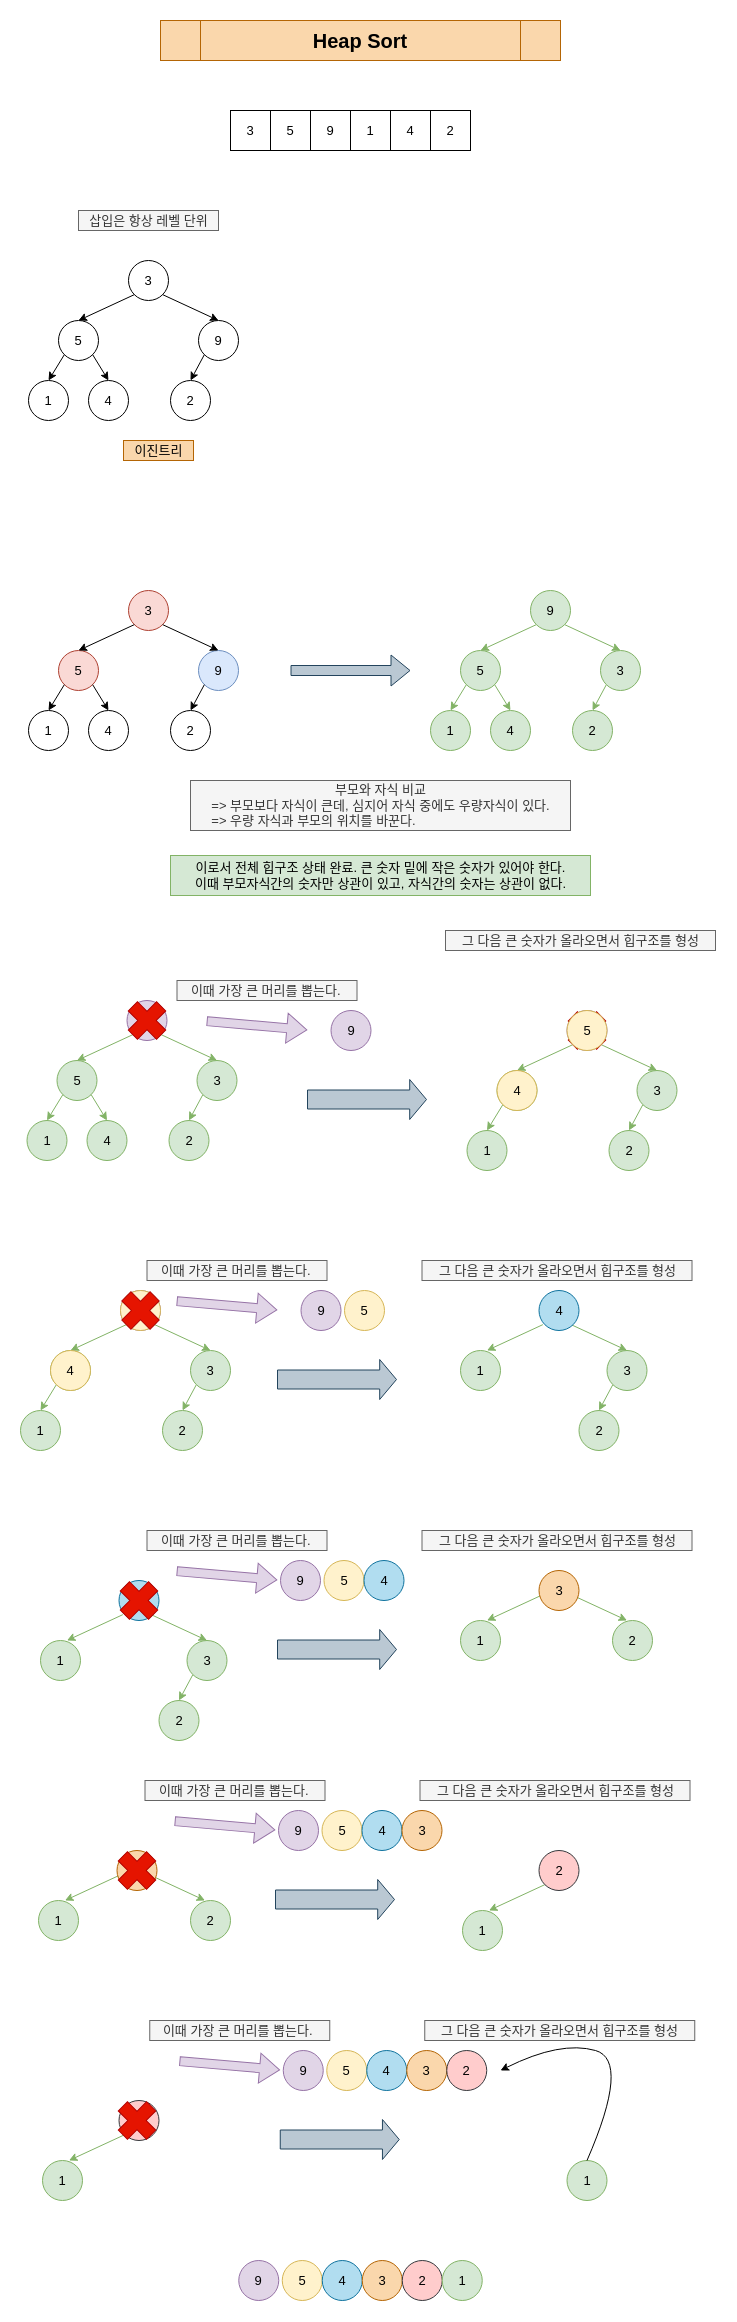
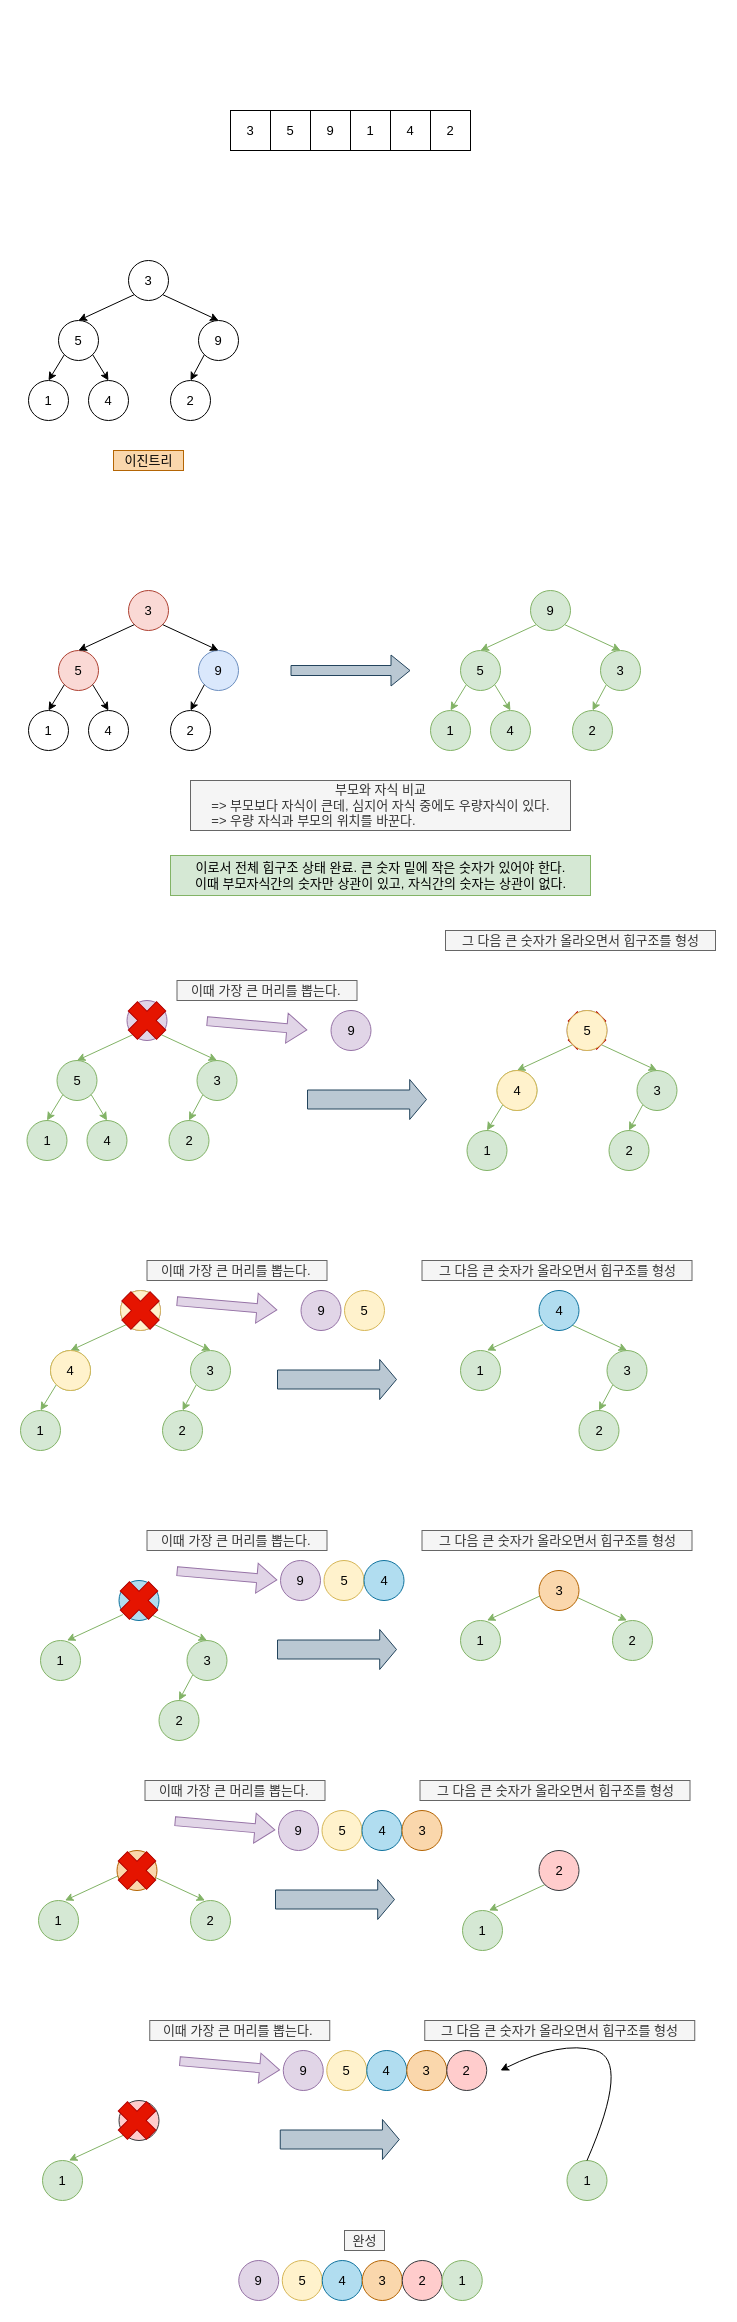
(361, 41) -> none
(149, 221) -> none
(159, 451) -> (149, 461)
none -> (365, 2241)
